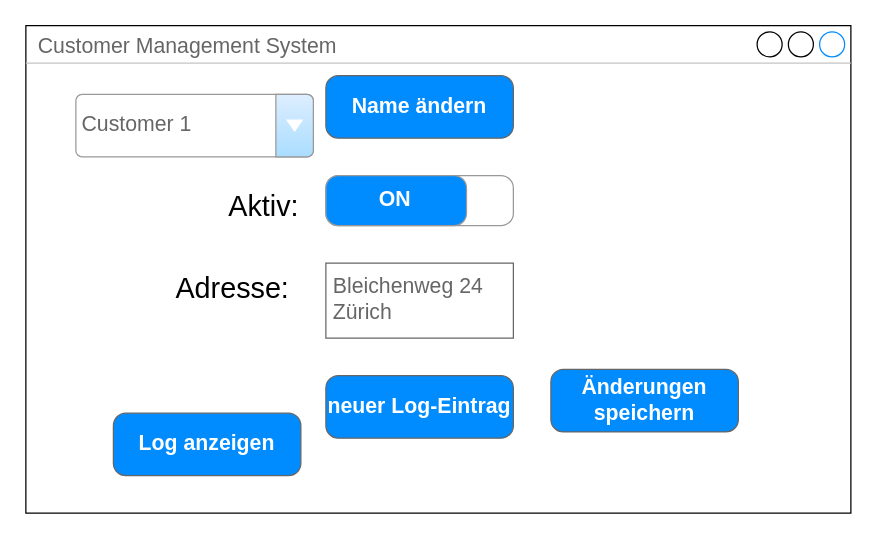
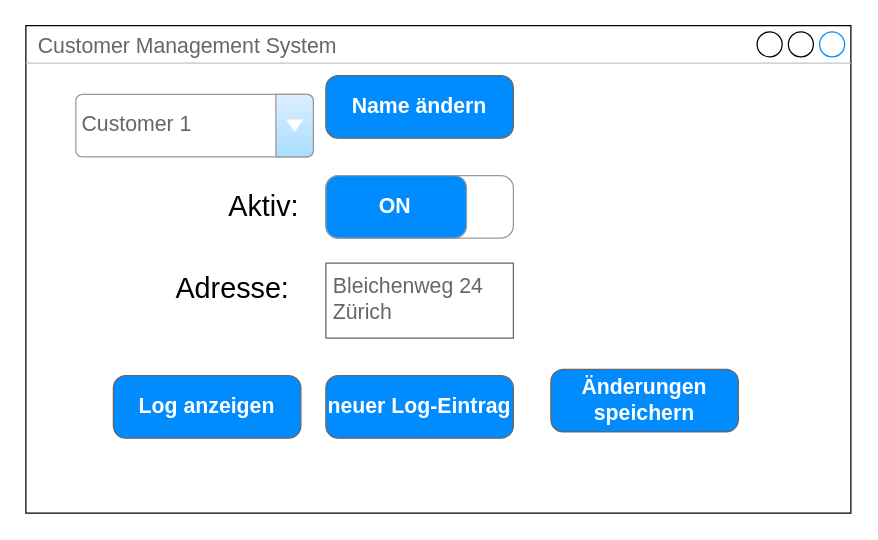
(419, 201) -> (419, 207)
(207, 444) -> (207, 407)
